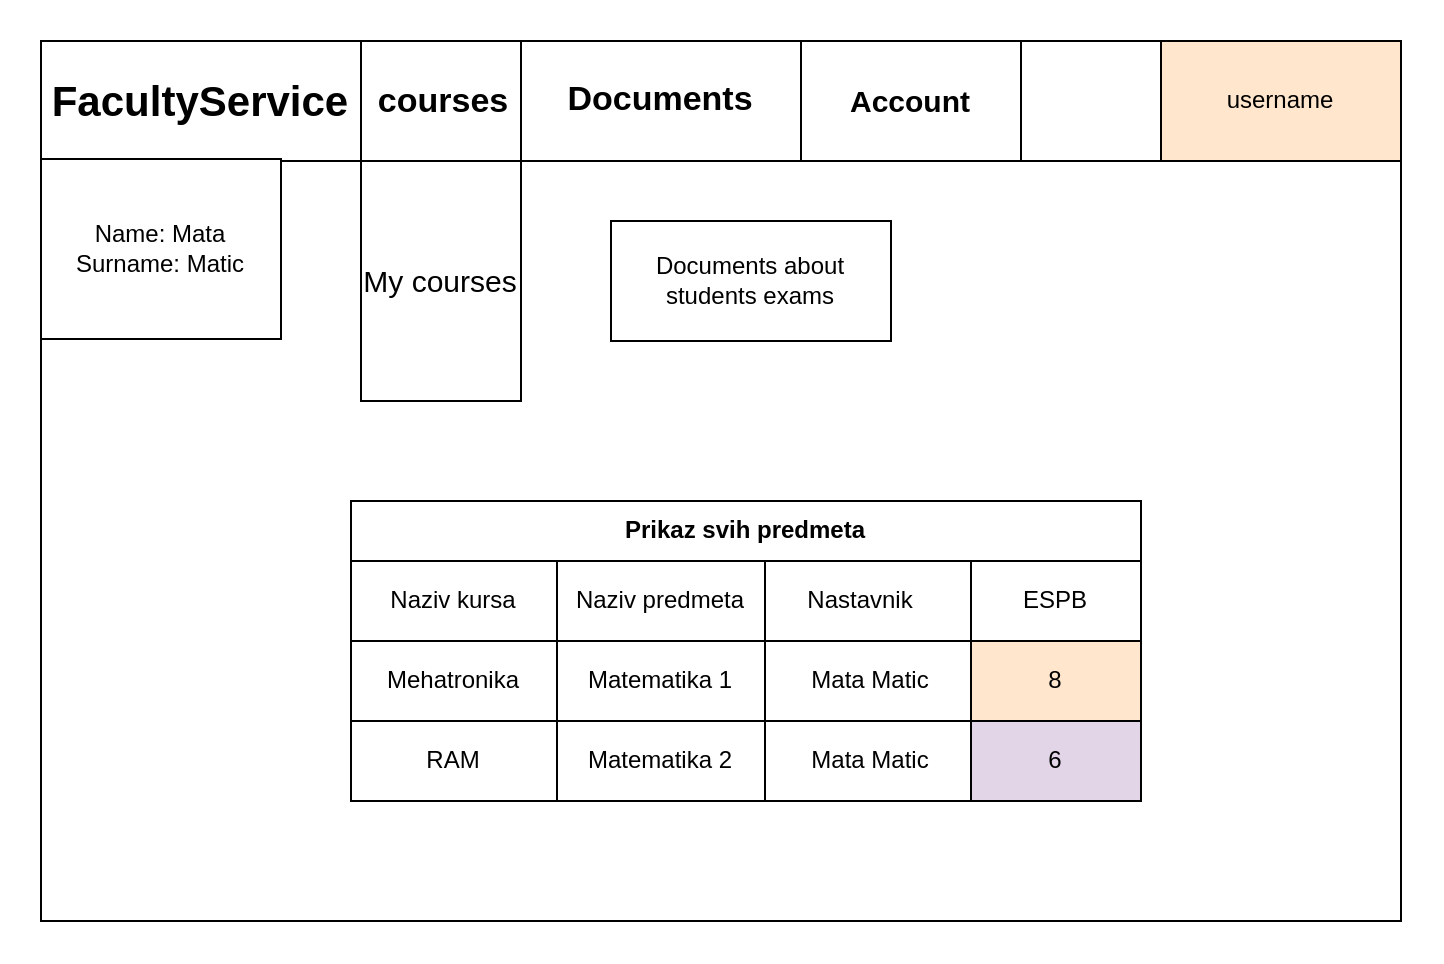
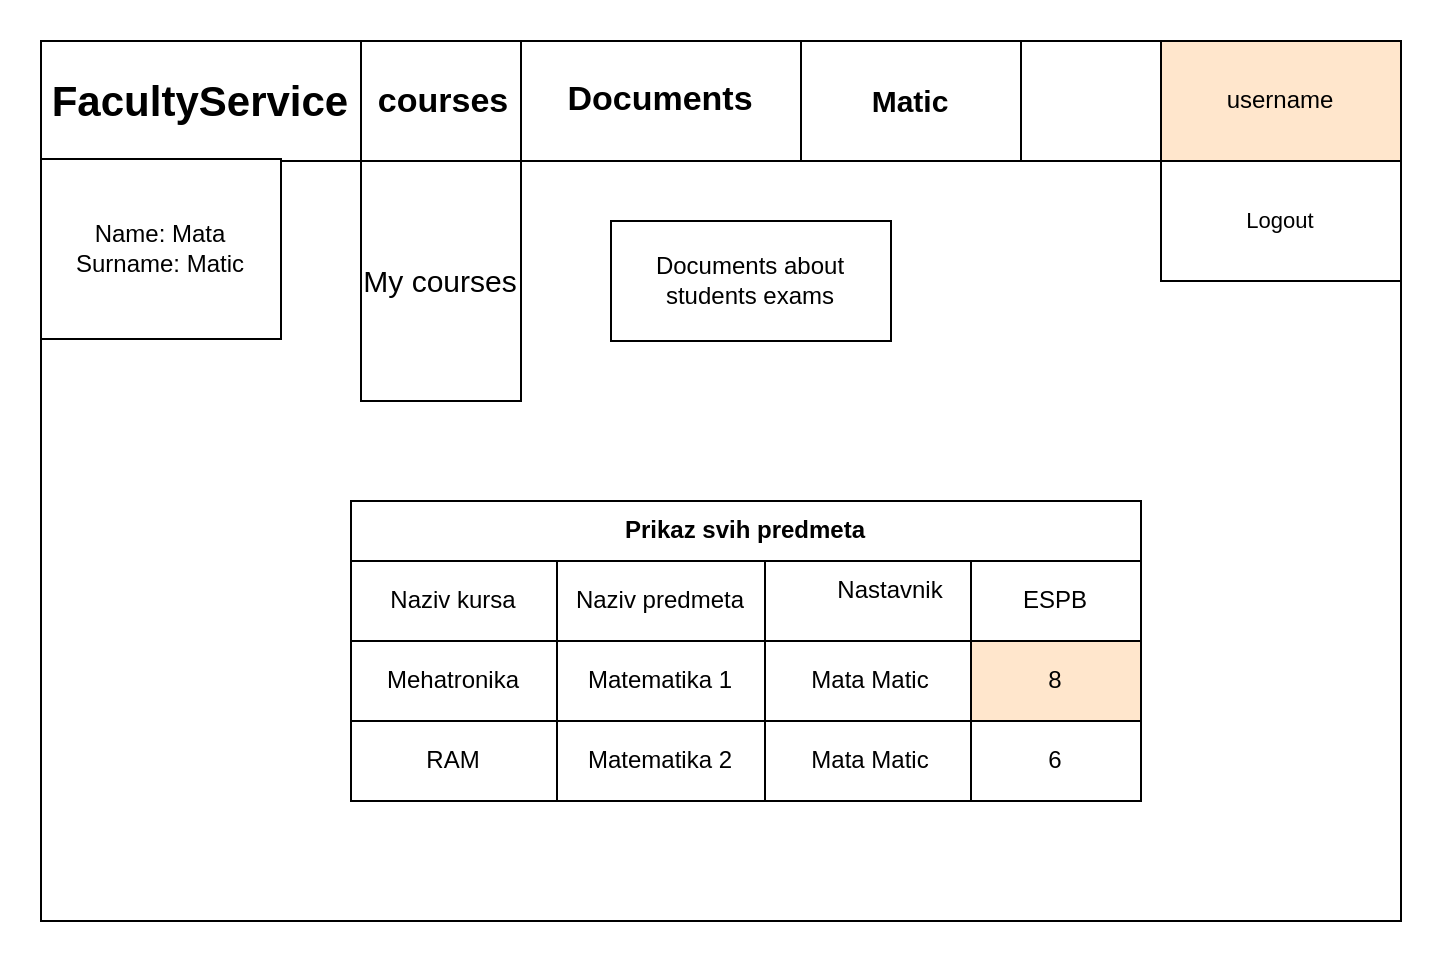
(911, 101) -> (911, 101)
none -> (1281, 221)
(861, 601) -> (891, 591)
(1056, 761) -> (1056, 761)
